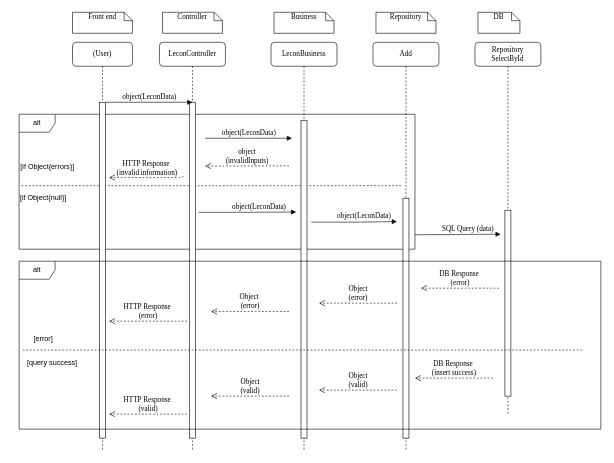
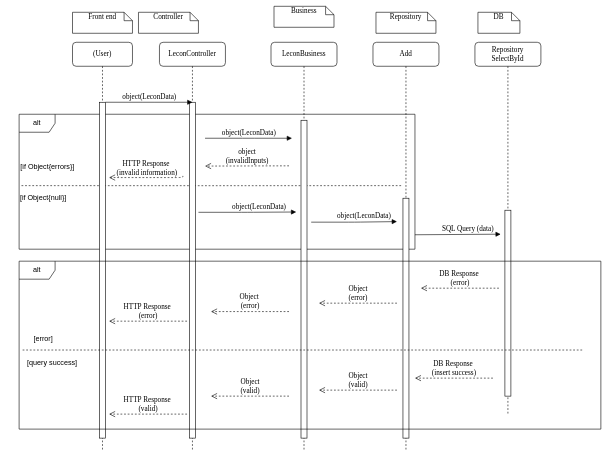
(192, 23) -> (168, 23)
(304, 23) -> (304, 17)
